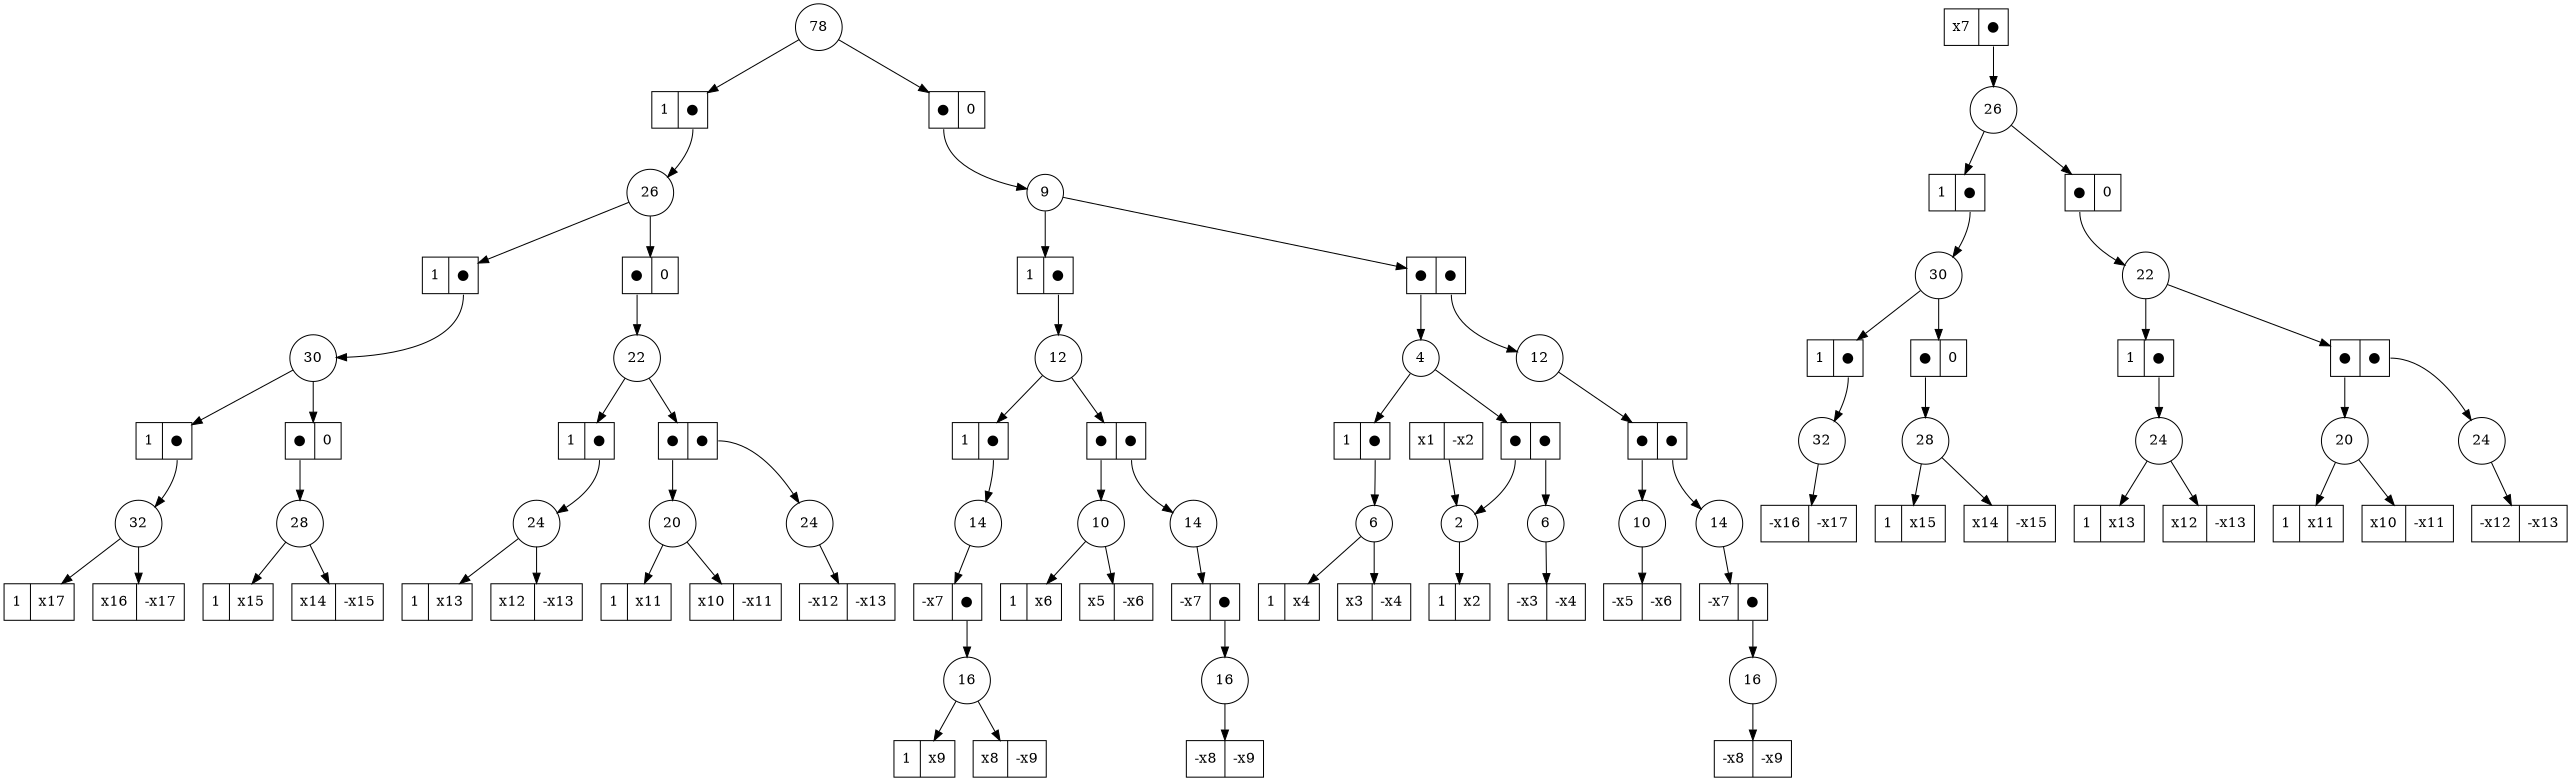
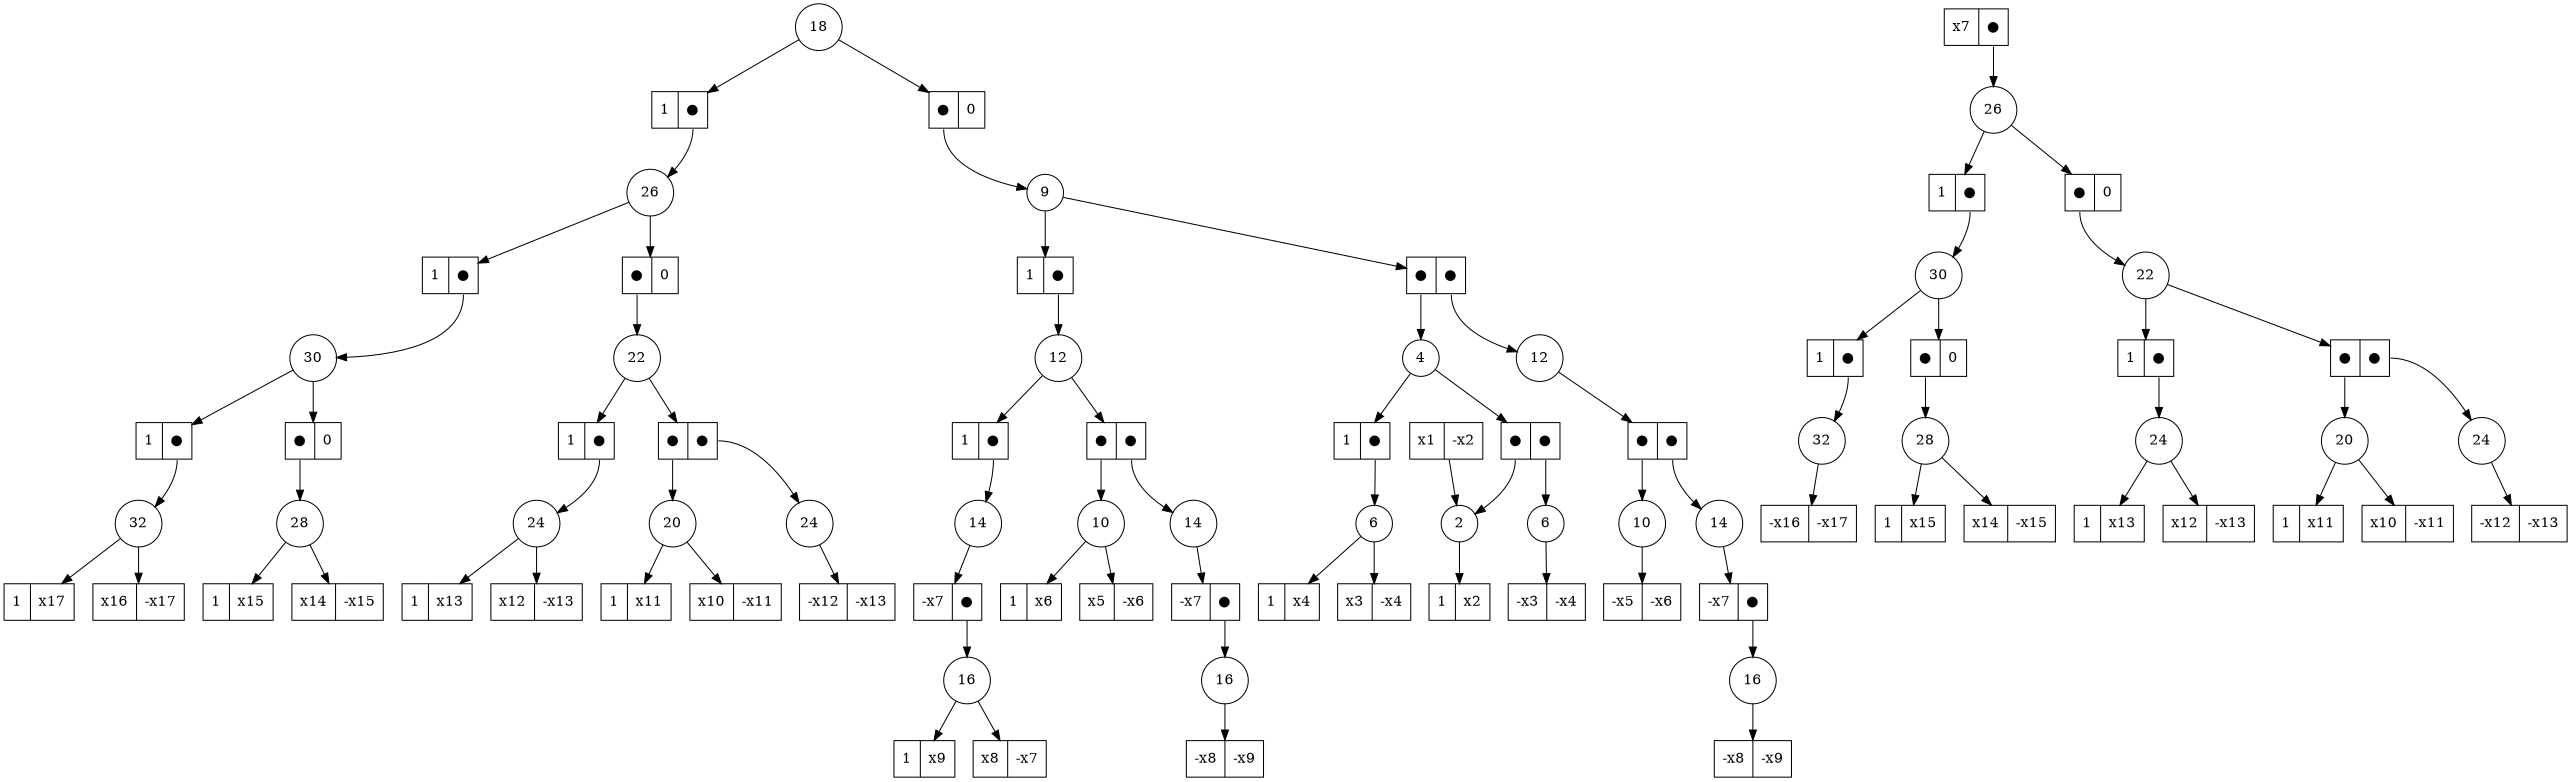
(819, 27) -> (819, 27)
(1027, 758) -> (1027, 758)
